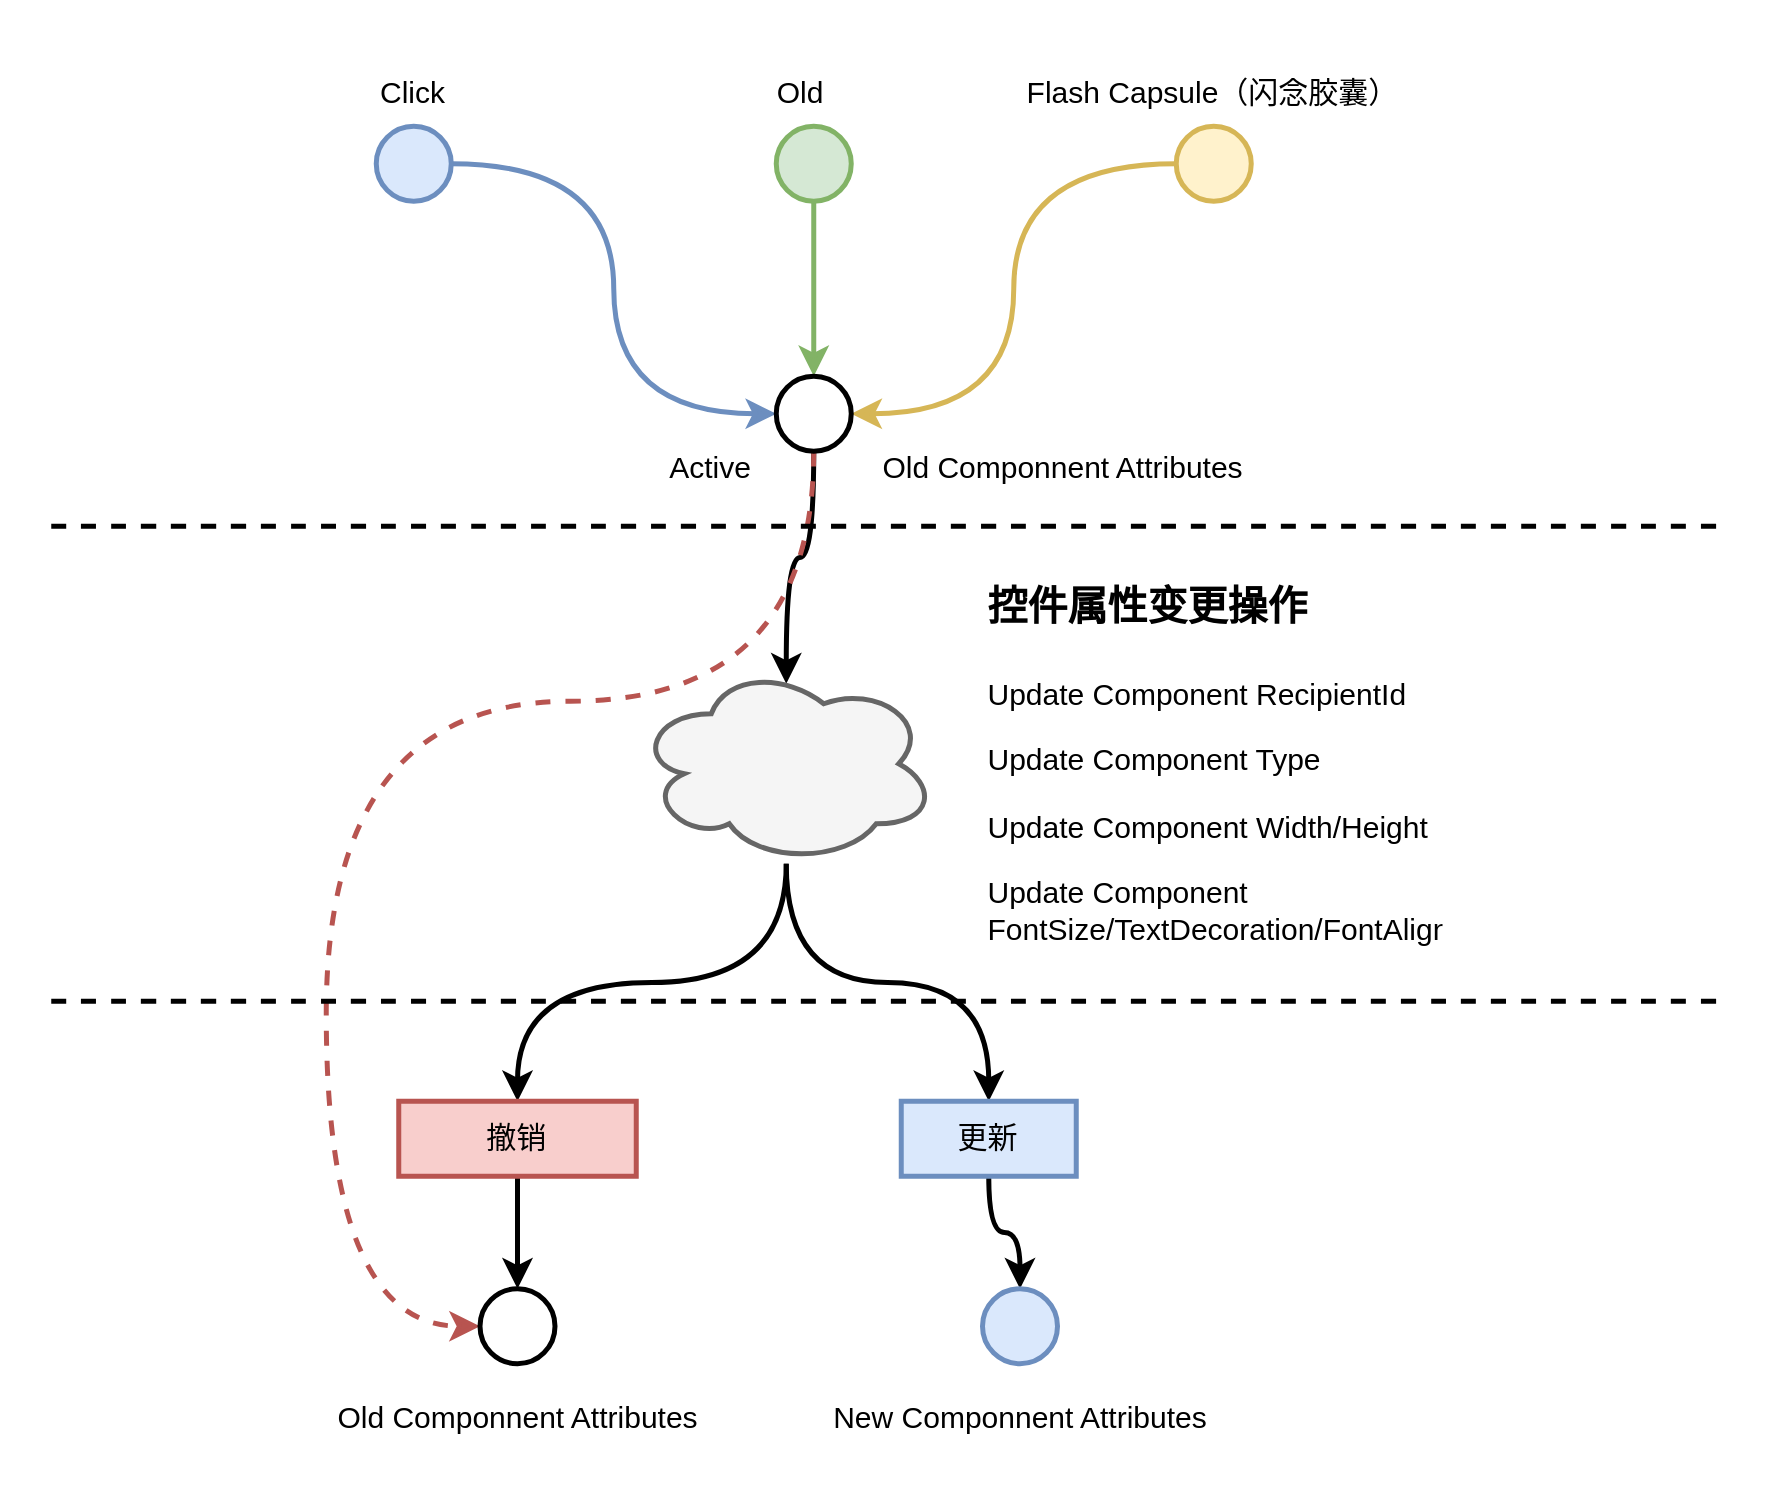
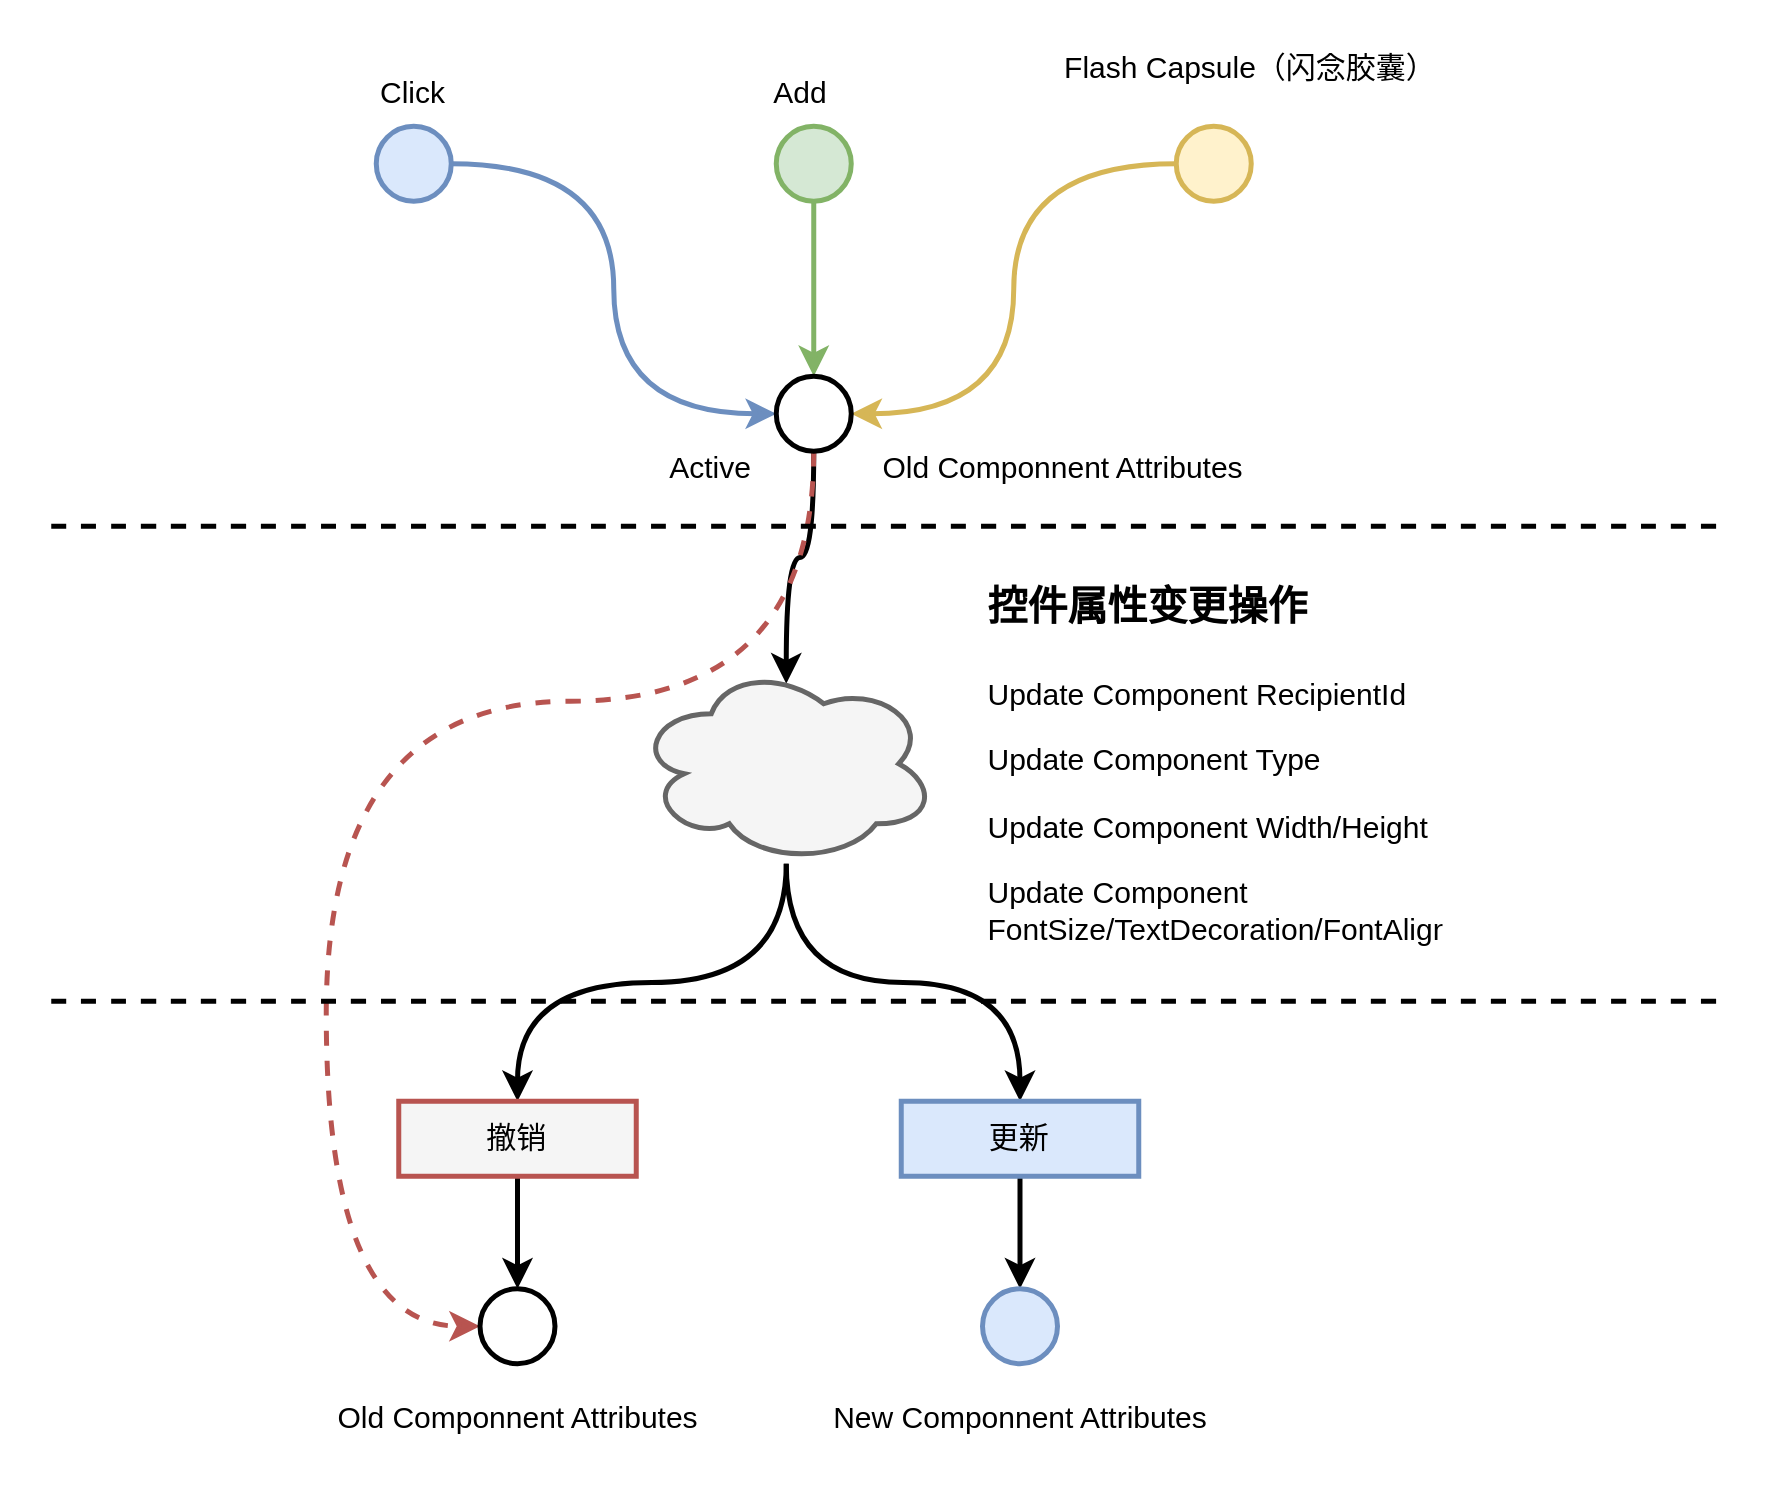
(801, 89) -> (801, 89)
(1214, 89) -> (1251, 64)
(518, 1139) -> (518, 1139)
(989, 1139) -> (1020, 1139)
